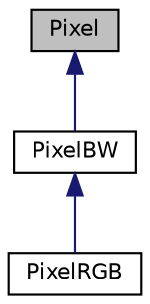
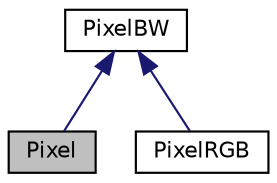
(75, 103) -> (83, 101)
